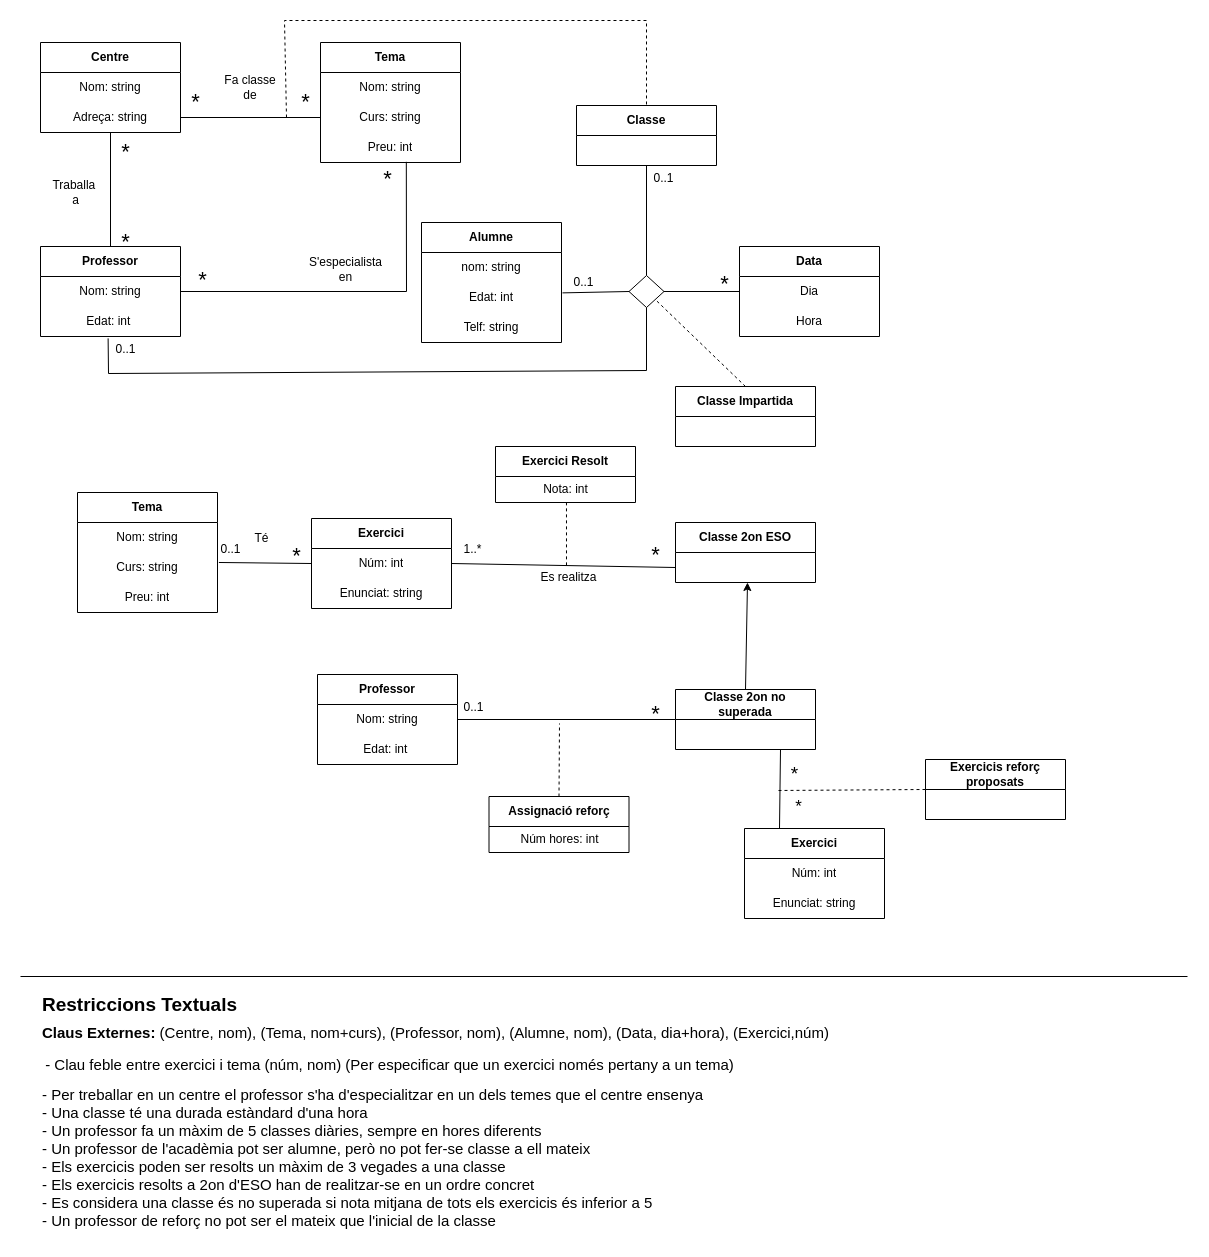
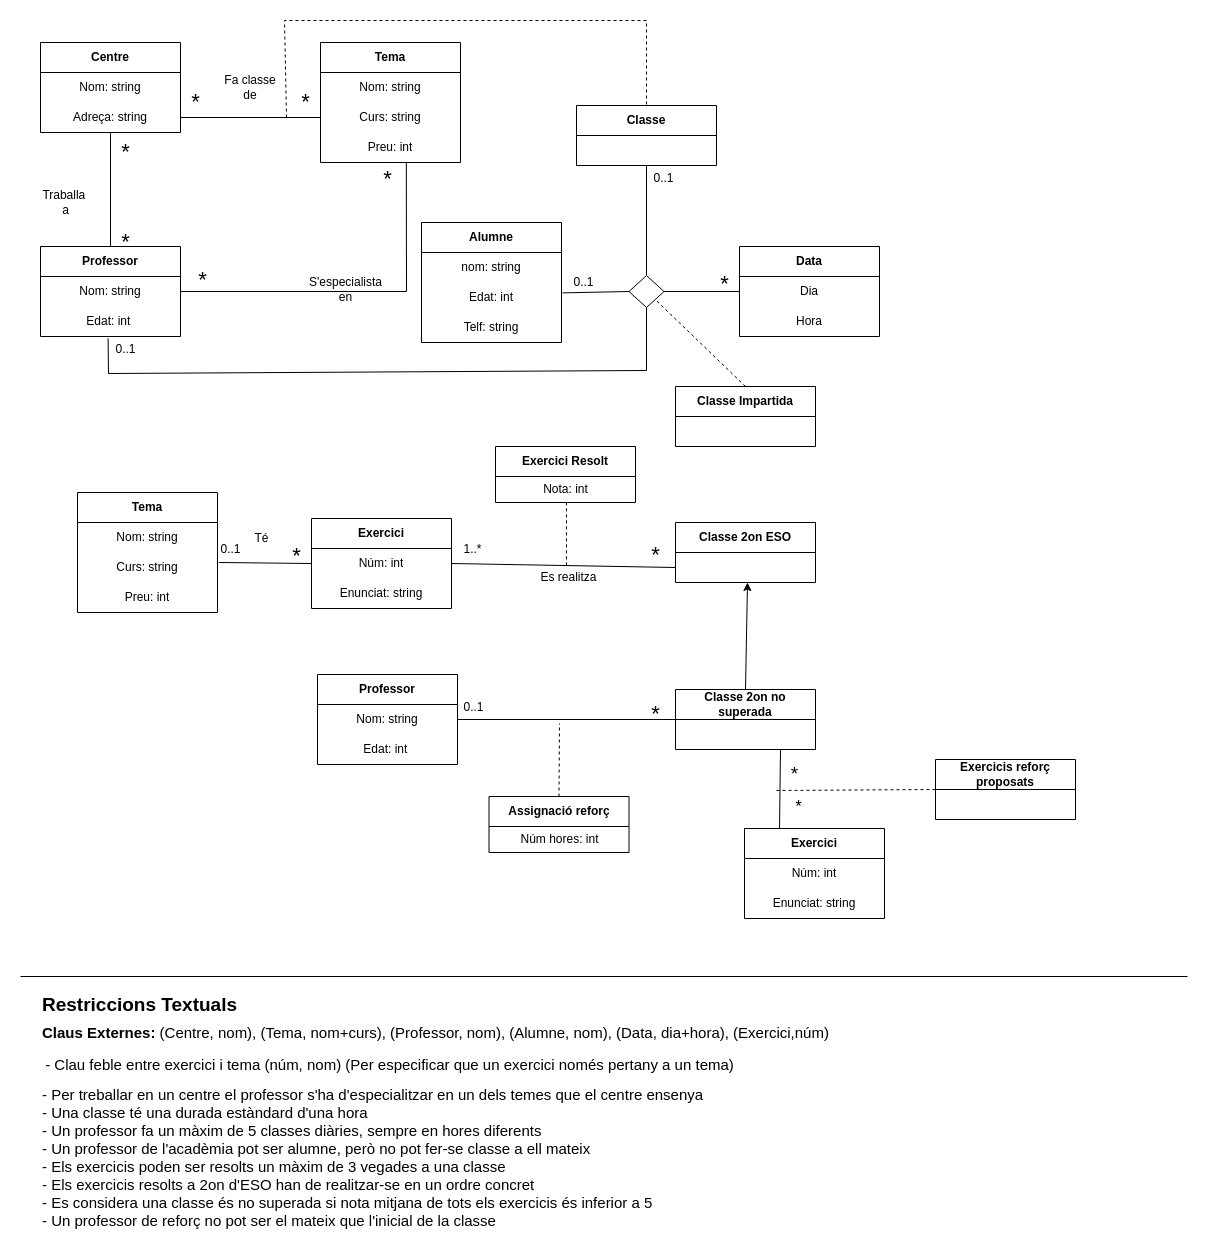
(76, 193) -> (66, 203)
(345, 269) -> (345, 289)
(996, 790) -> (1006, 790)
